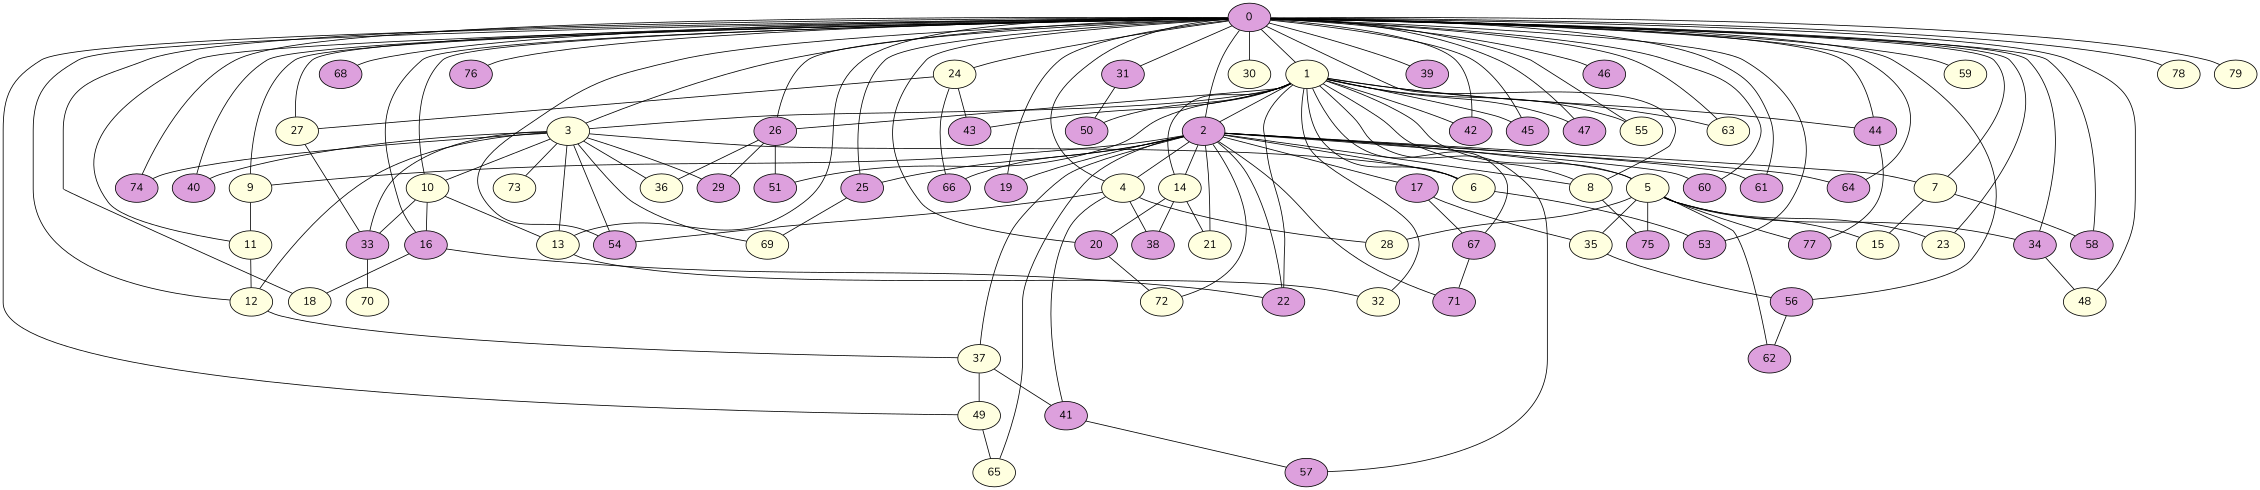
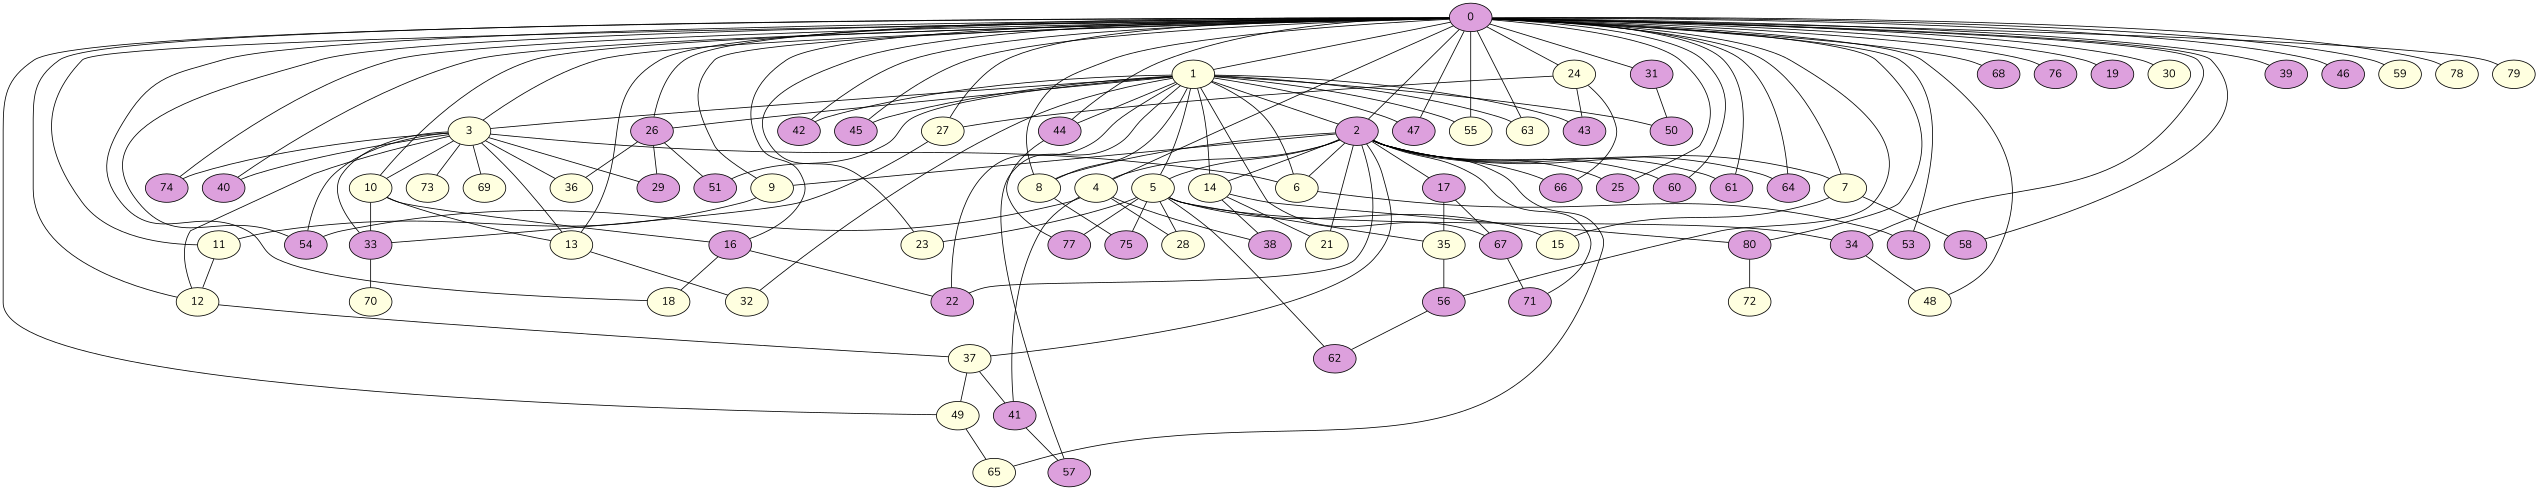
(1091, 158) -> none
(815, 217) -> none
(1246, 233) -> none
(1096, 245) -> (1750, 245)
